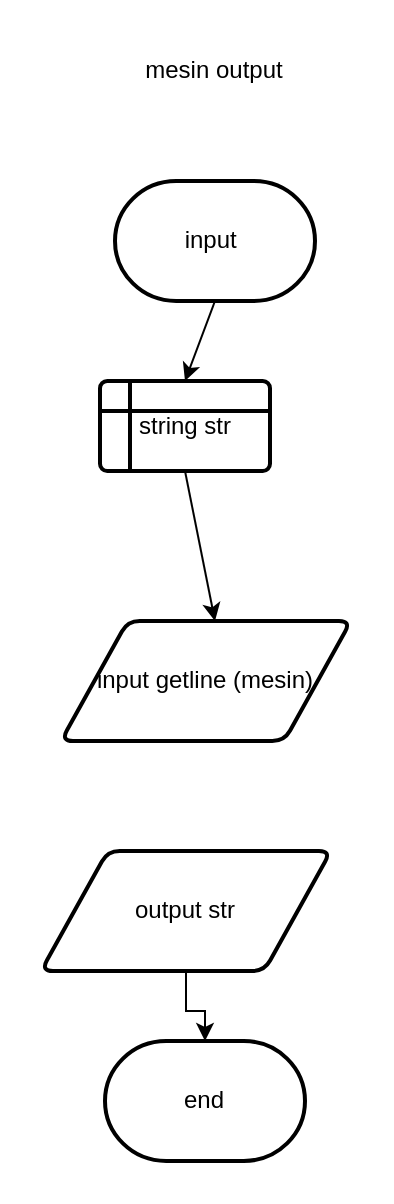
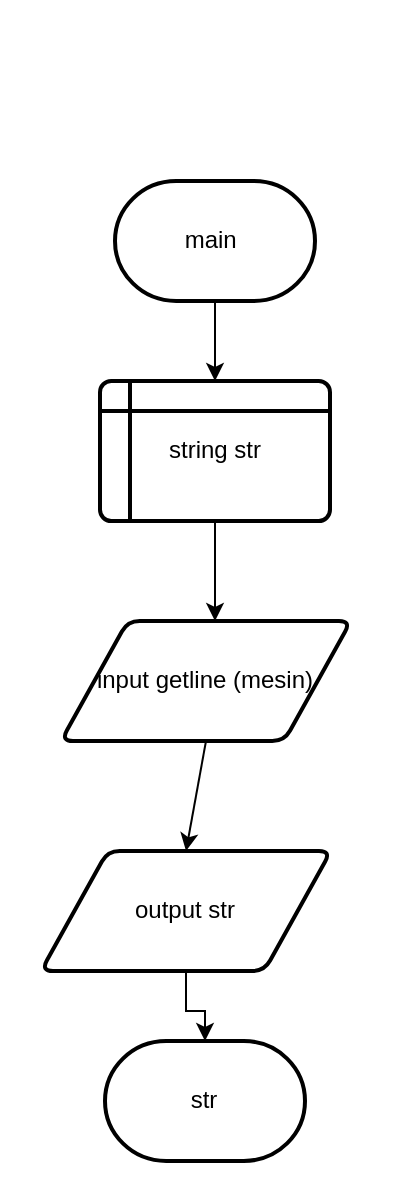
(215, 71) -> none
(215, 241) -> (215, 241)
(185, 426) -> (215, 451)
none -> (197, 789)
(205, 1101) -> (205, 1101)
